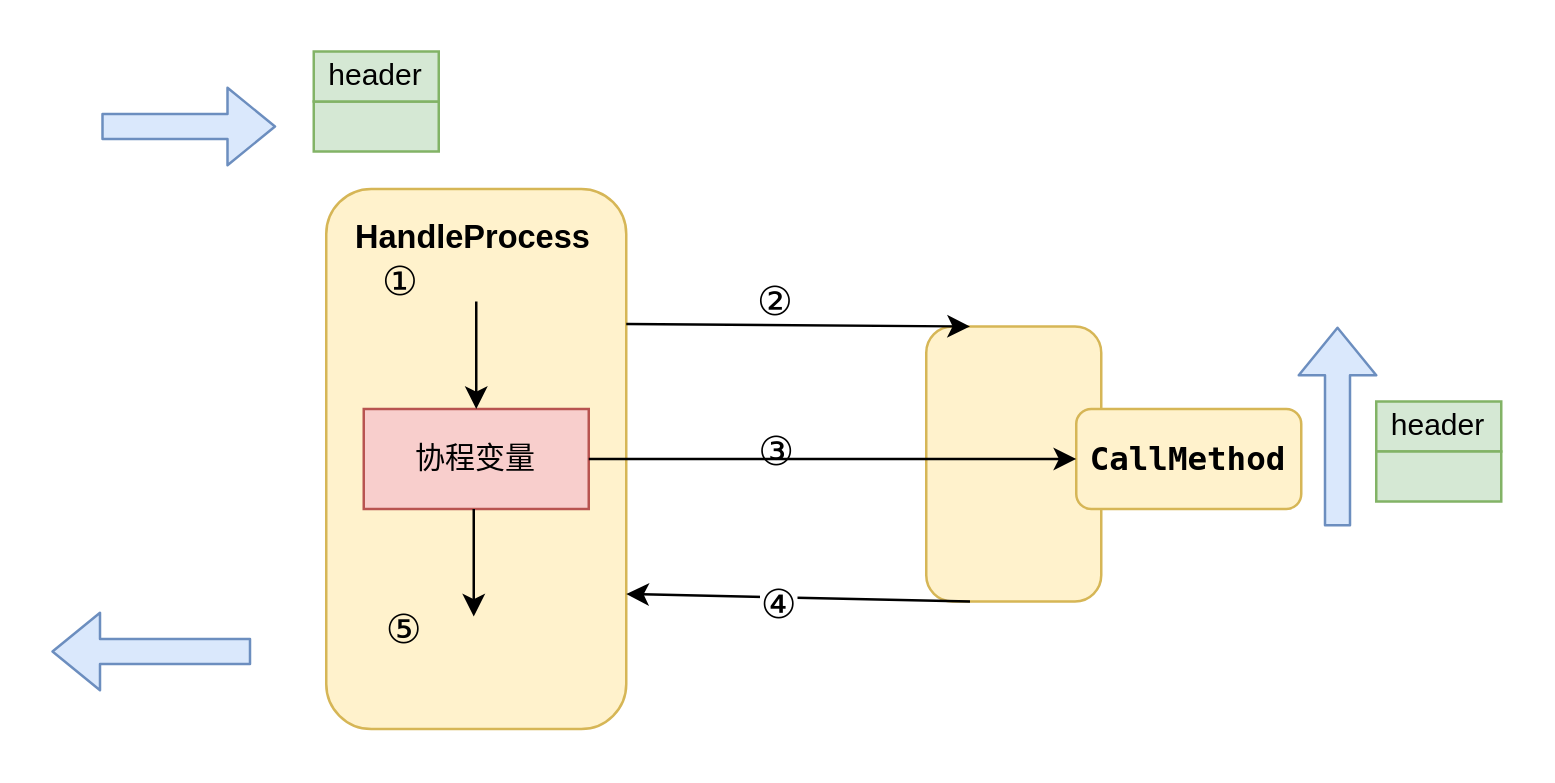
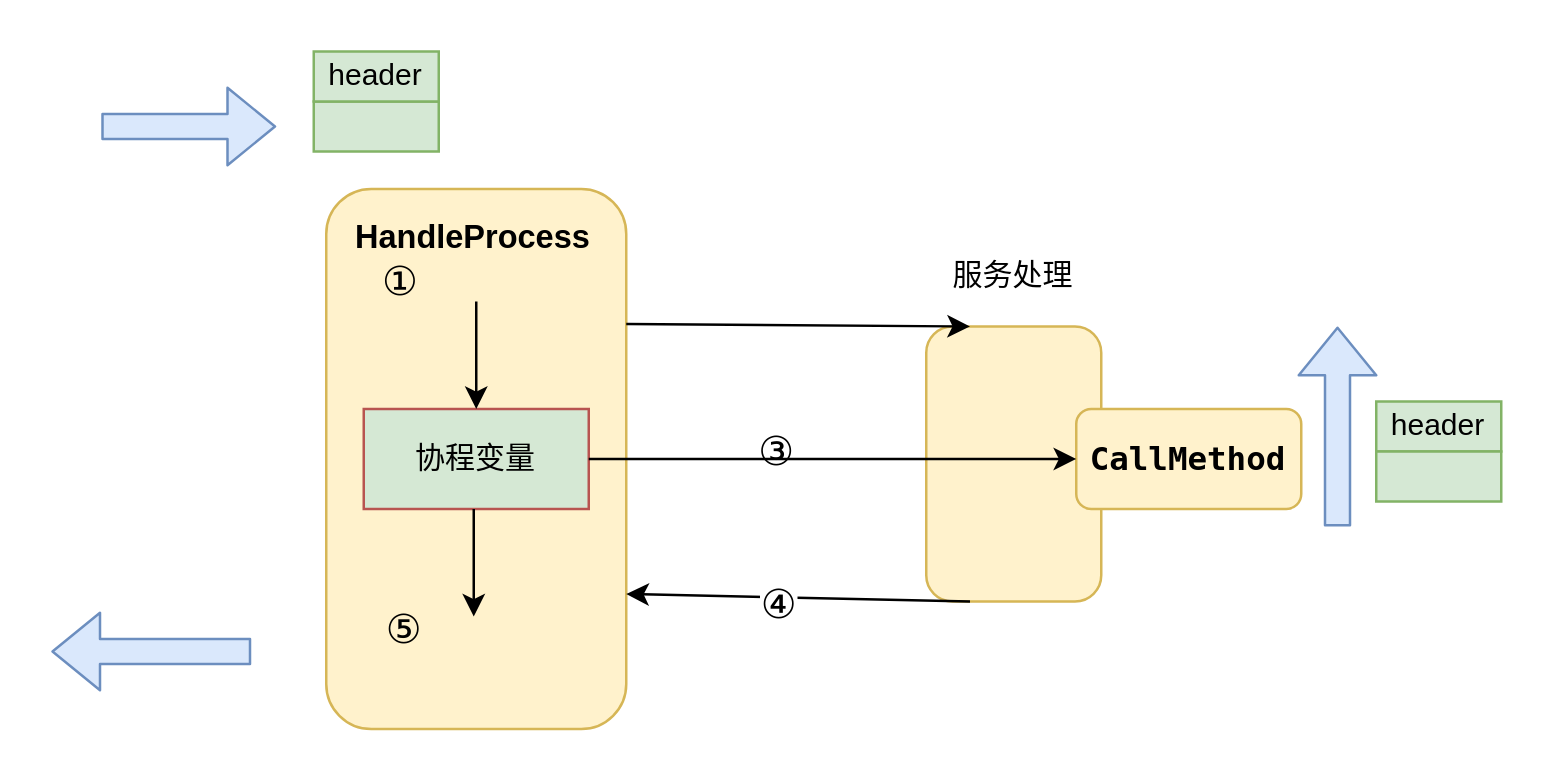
none -> (1014, 276)
(776, 301) -> none
(476, 459) -> (476, 459)
